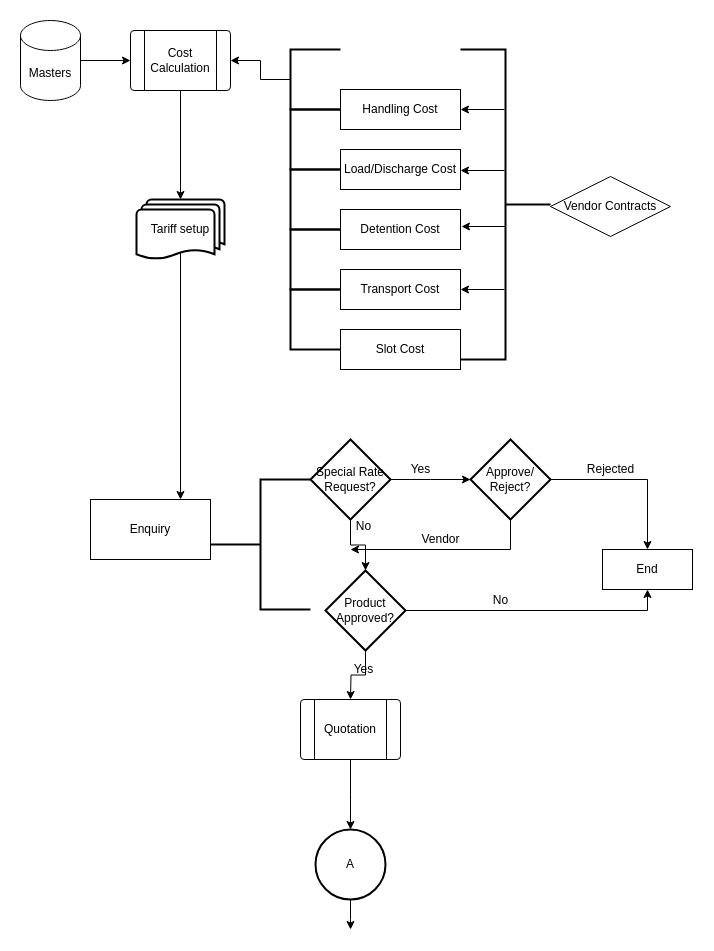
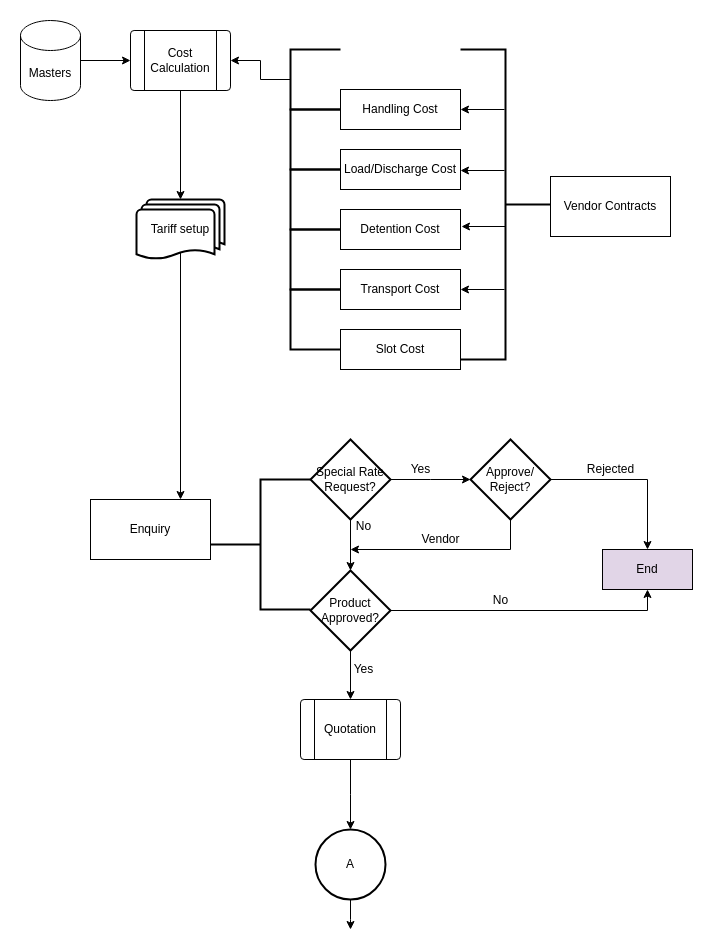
(611, 207) -> (611, 207)
(648, 570) -> (648, 570)
(366, 611) -> (351, 611)
